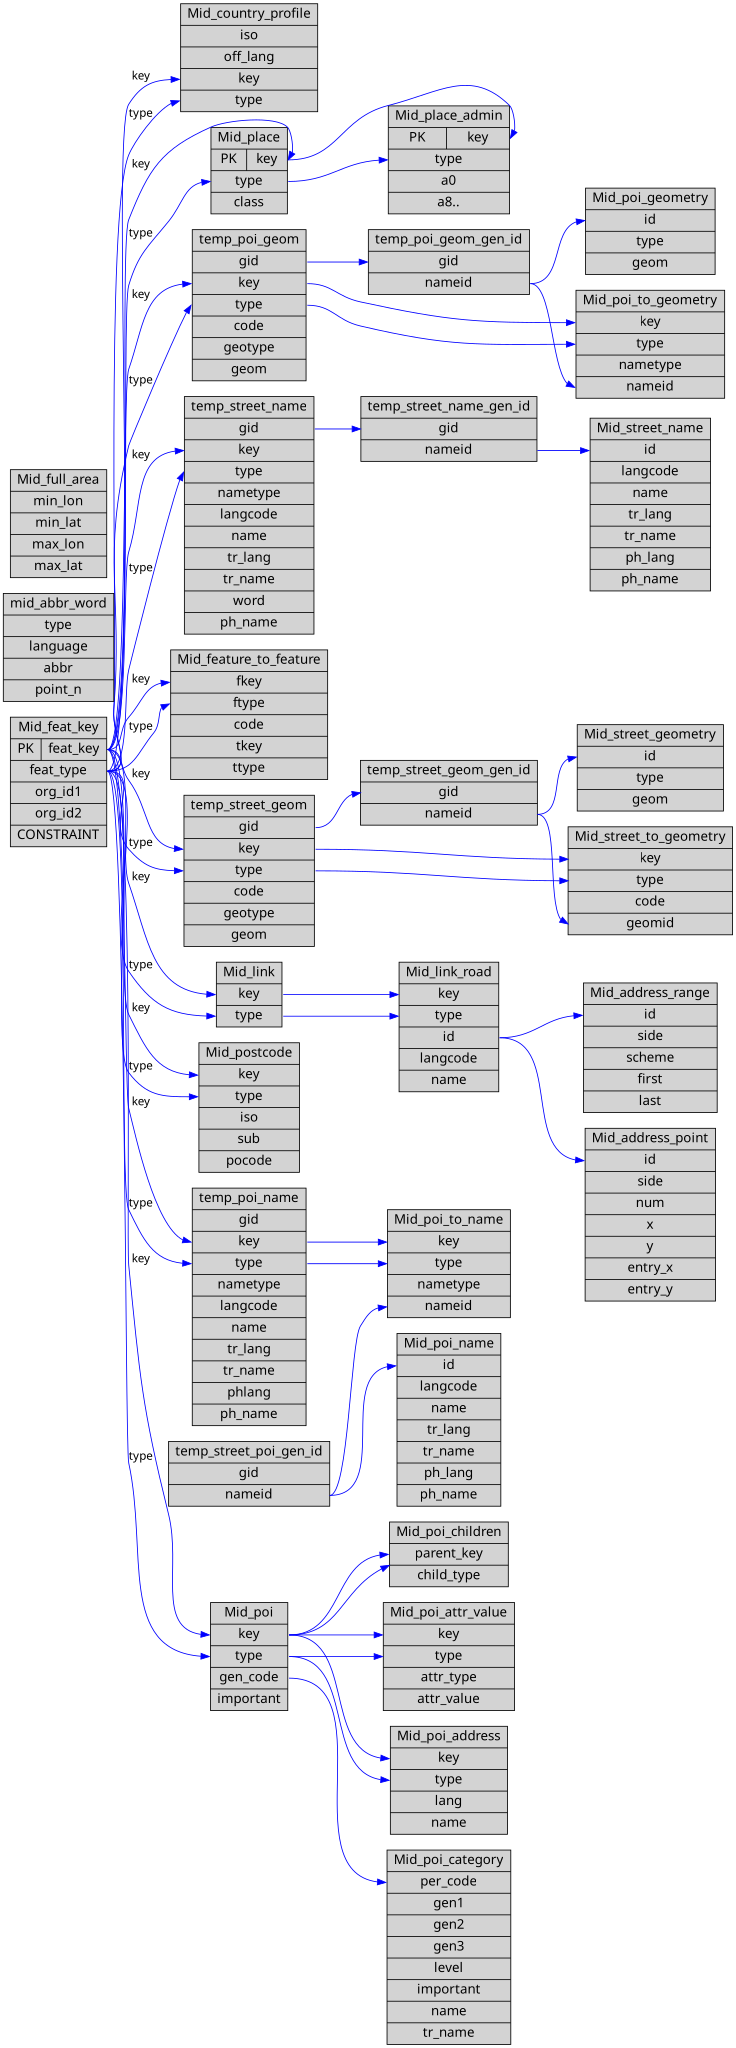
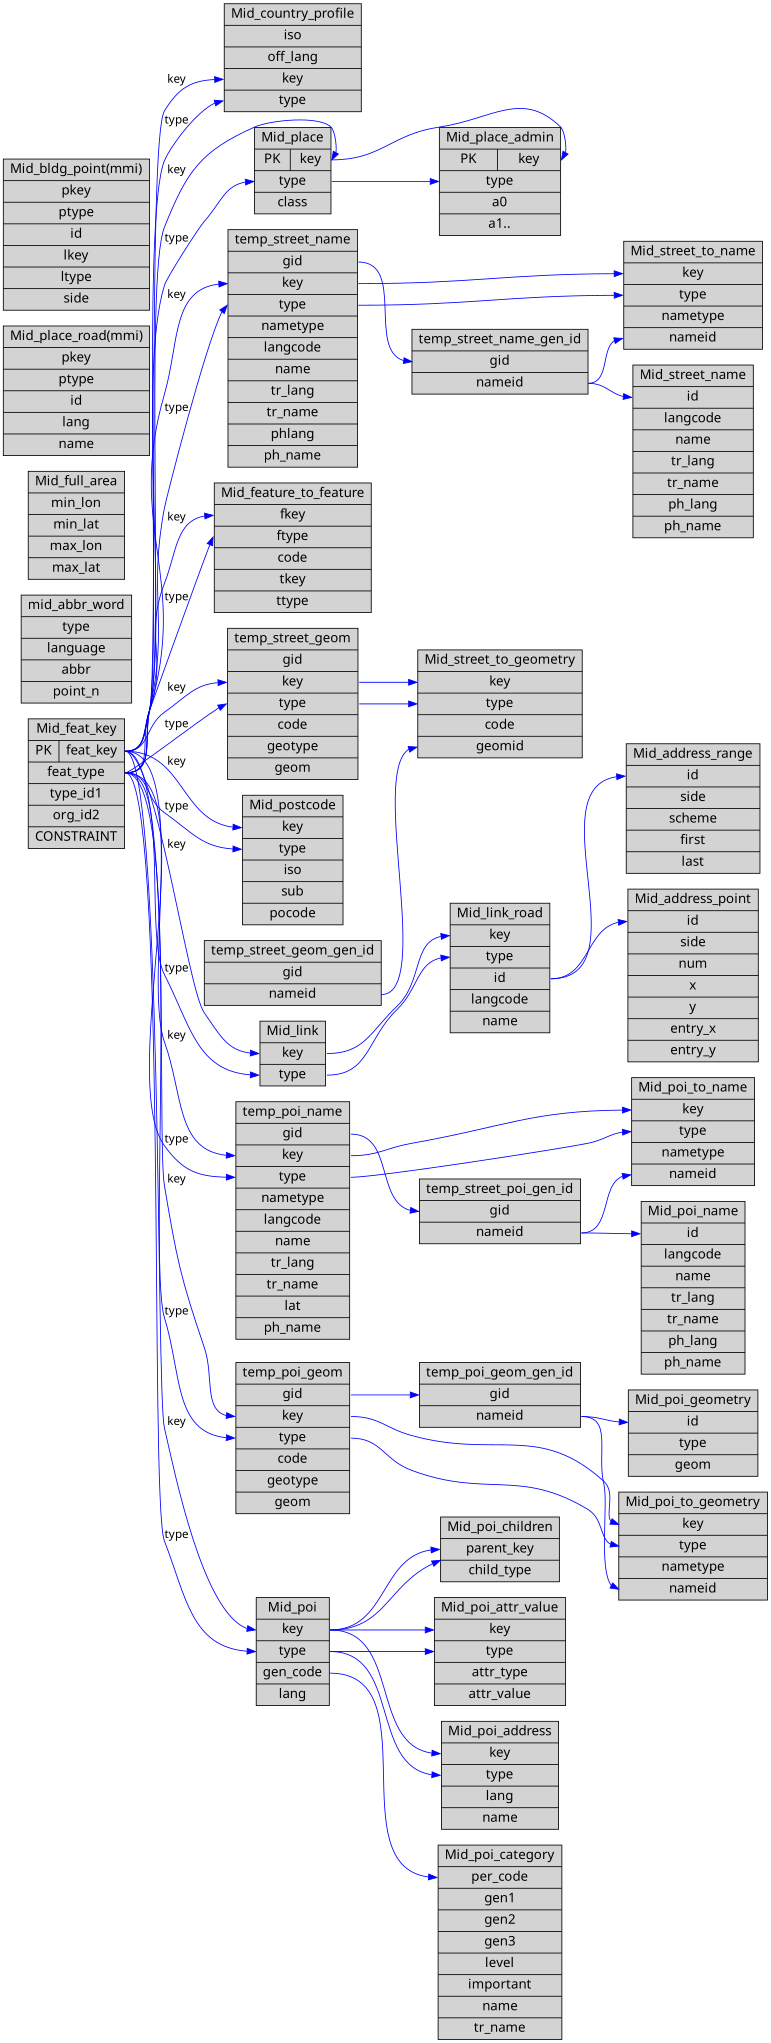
(449, 202) -> (500, 224)
none -> (76, 235)
none -> (693, 295)
none -> (76, 391)
(249, 601) -> (293, 434)
(650, 768) -> none
(59, 792) -> (76, 794)
(336, 814) -> none
none -> (384, 1169)
(249, 1392) -> (293, 1306)
(249, 1699) -> (293, 1694)
